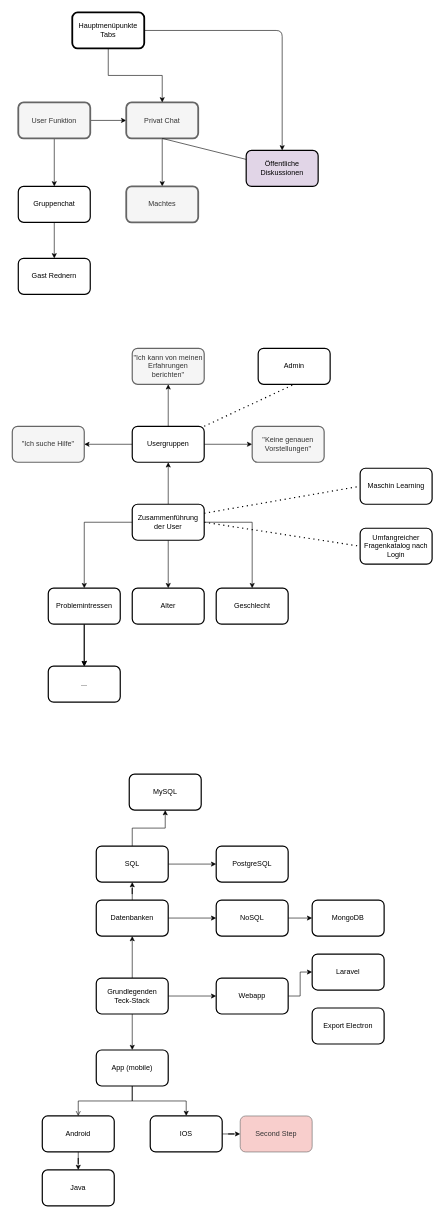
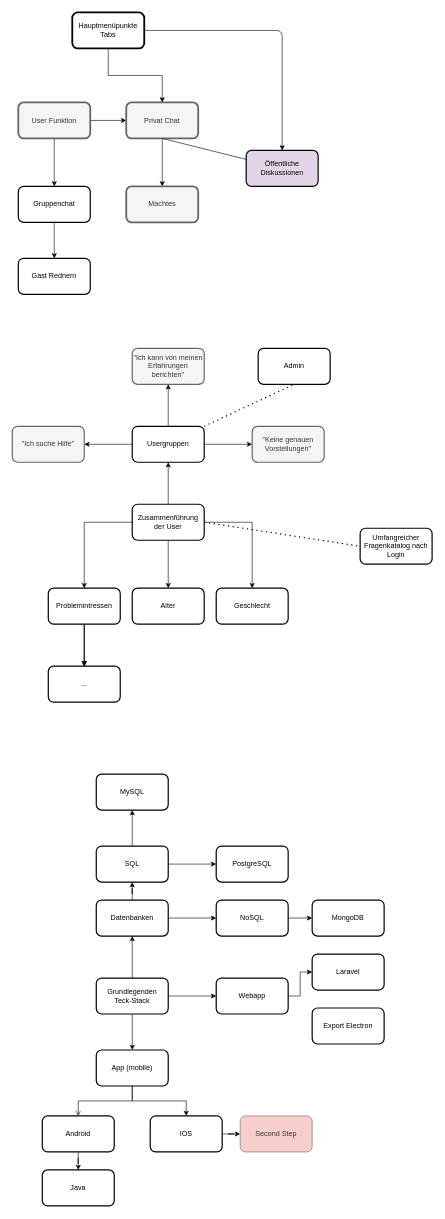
(396, 486) -> none
(283, 500) -> none
(165, 792) -> (132, 792)
